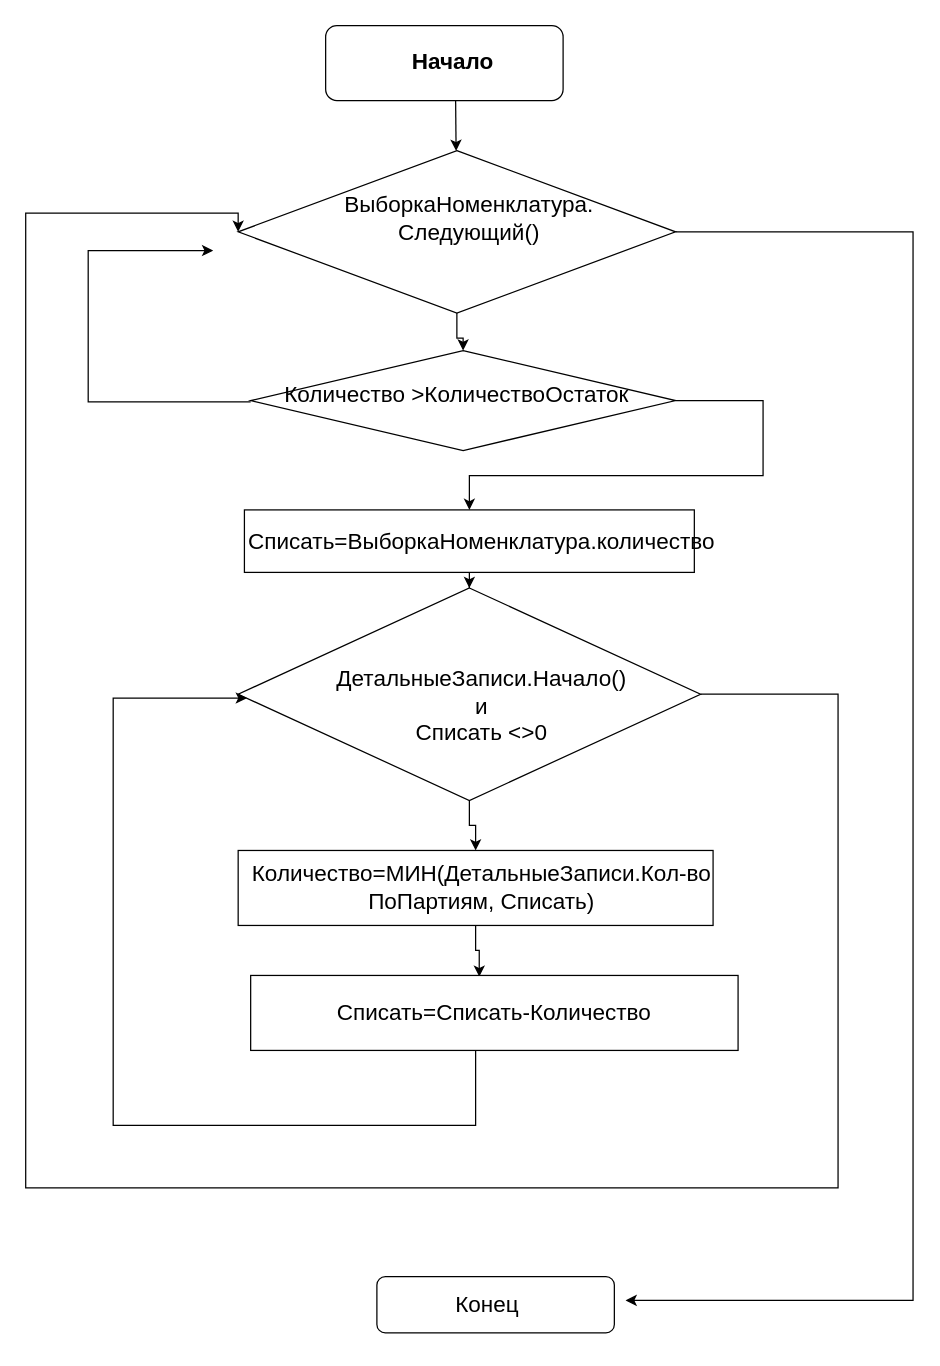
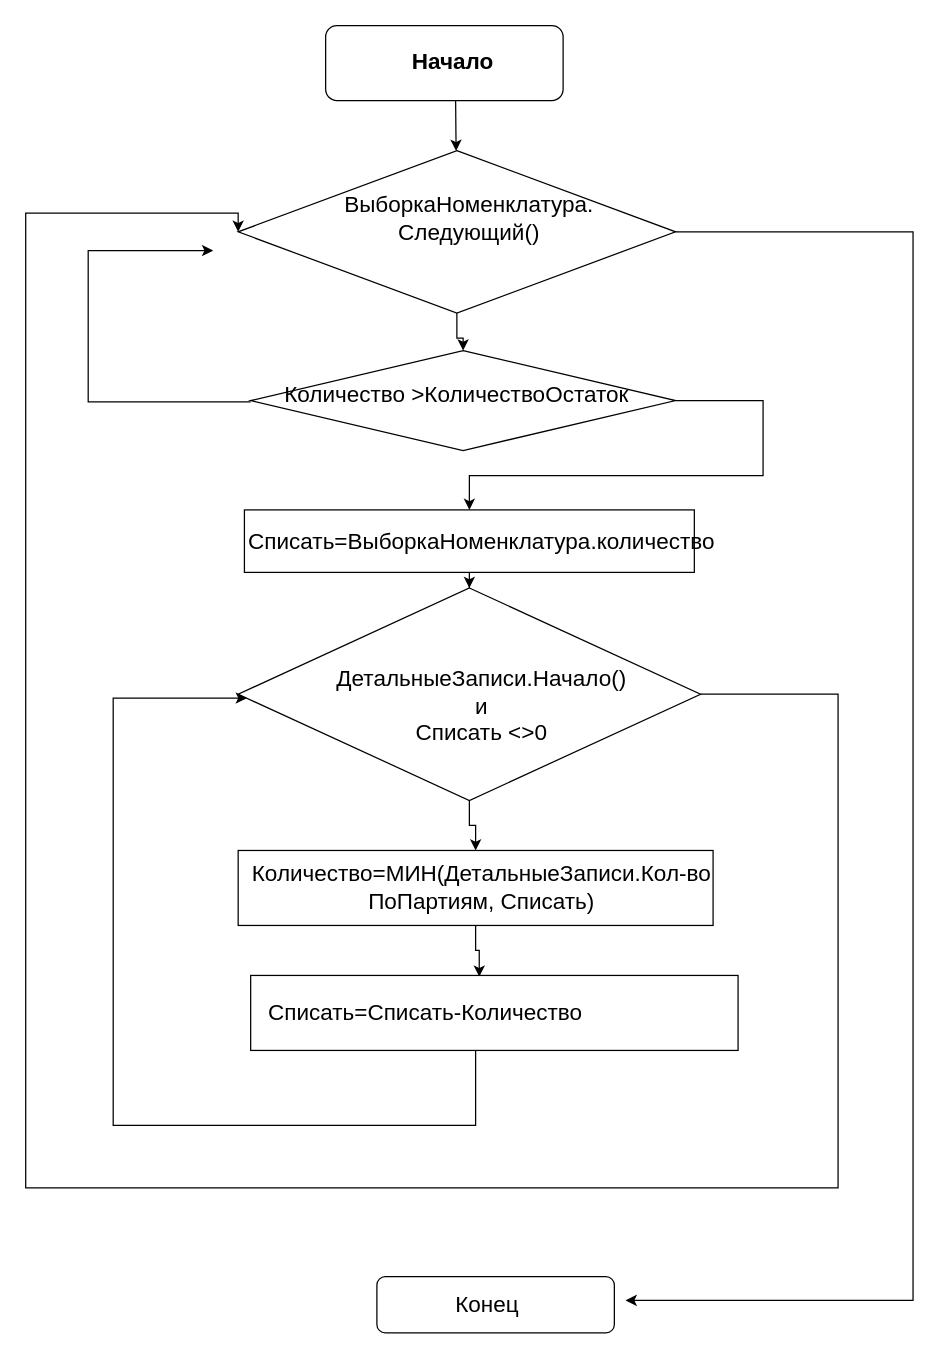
(494, 1013) -> (426, 1013)
